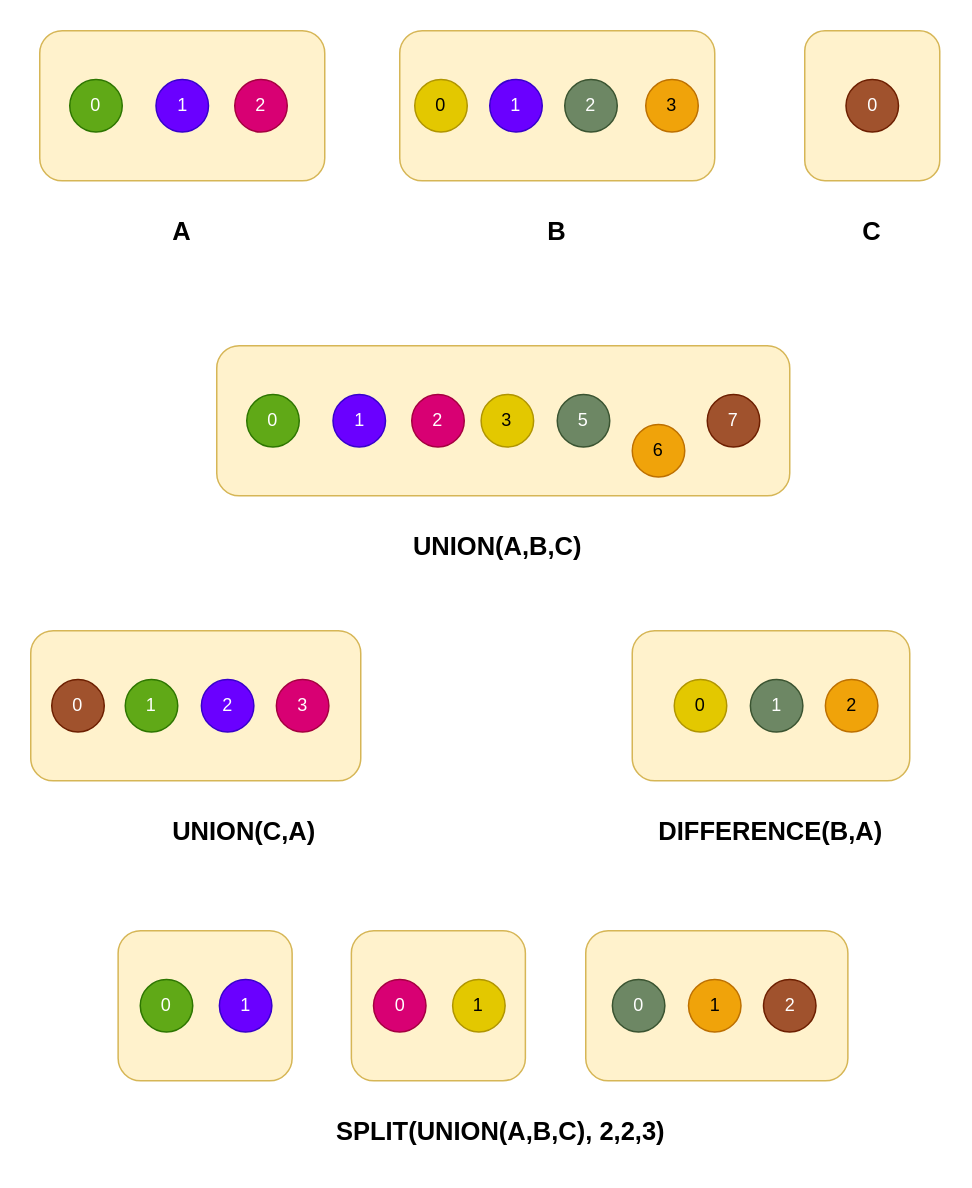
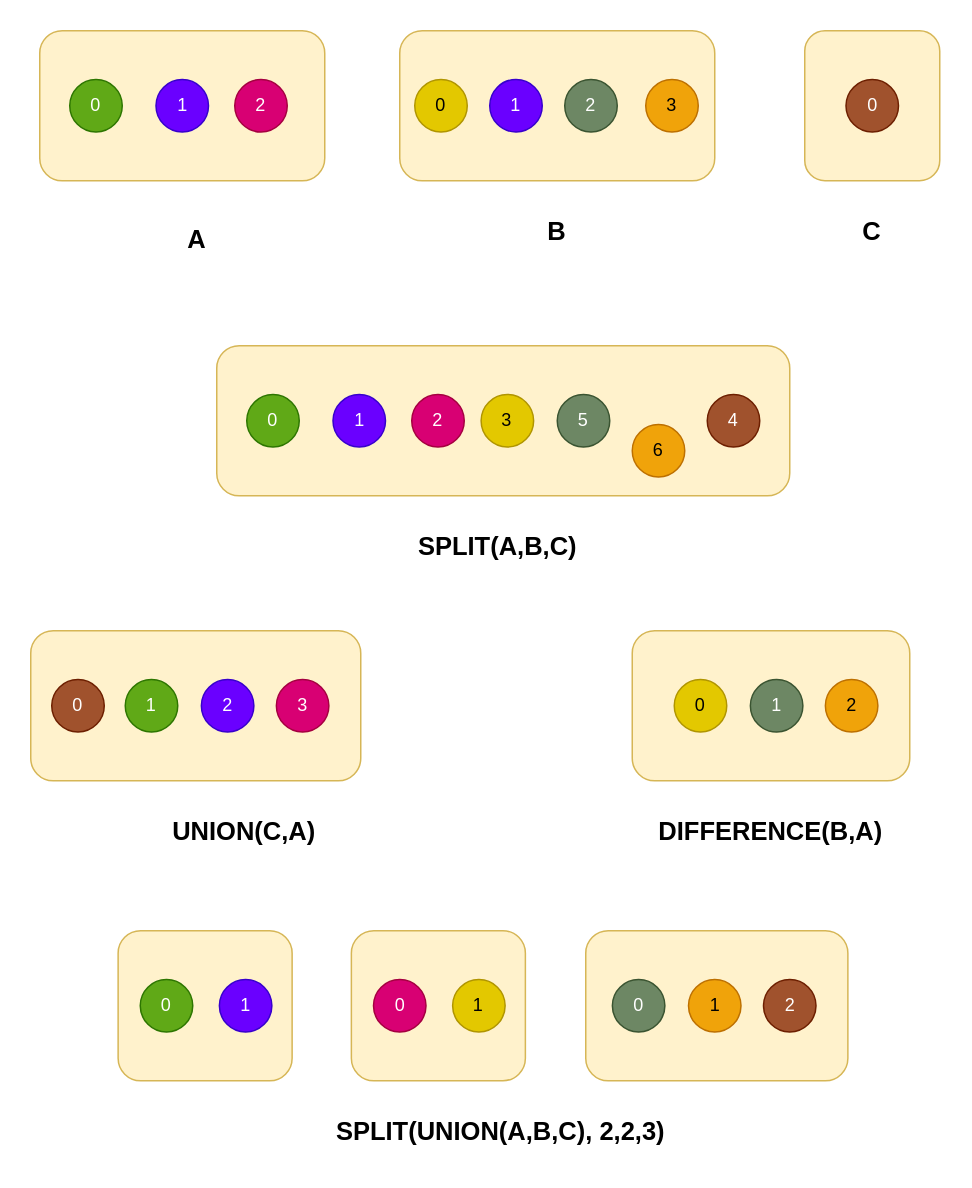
(182, 233) -> (197, 241)
(734, 421) -> (734, 421)
(498, 548) -> (498, 548)
